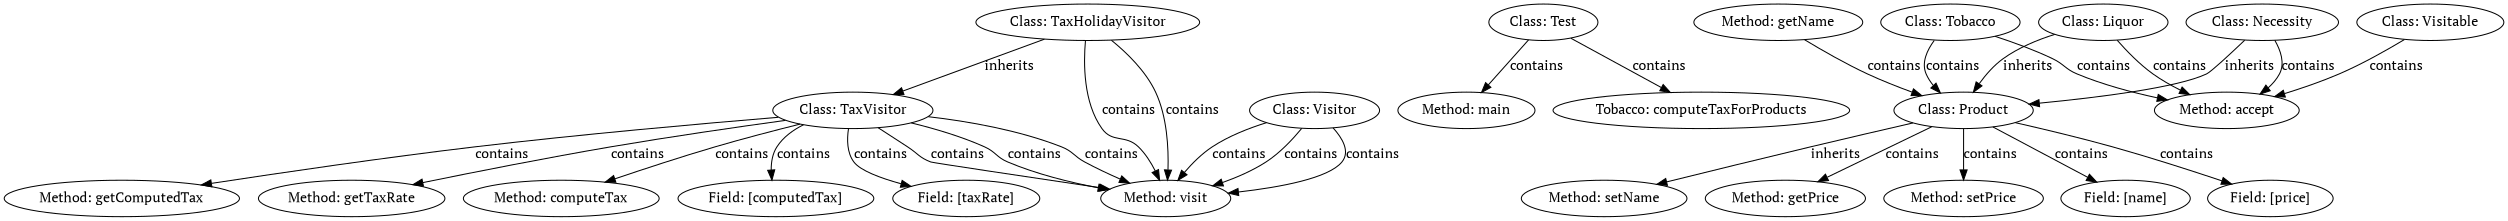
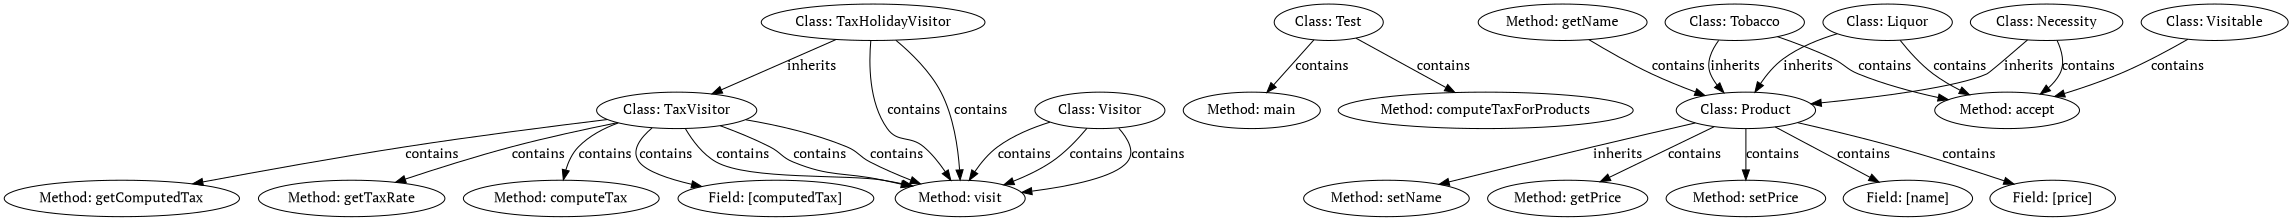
(1953, 66) -> (1735, 66)
(1701, 110) -> (1486, 110)
(966, 198) -> none
